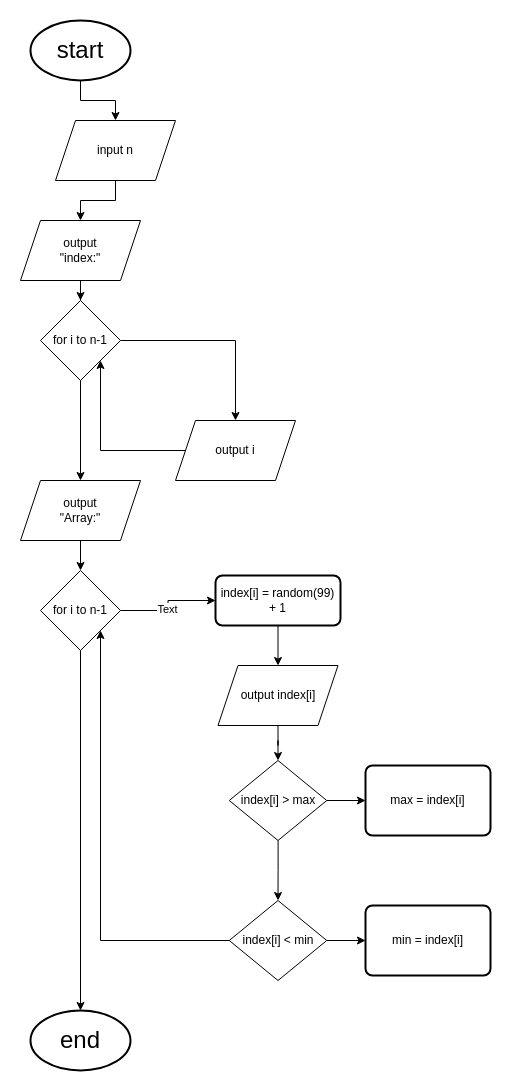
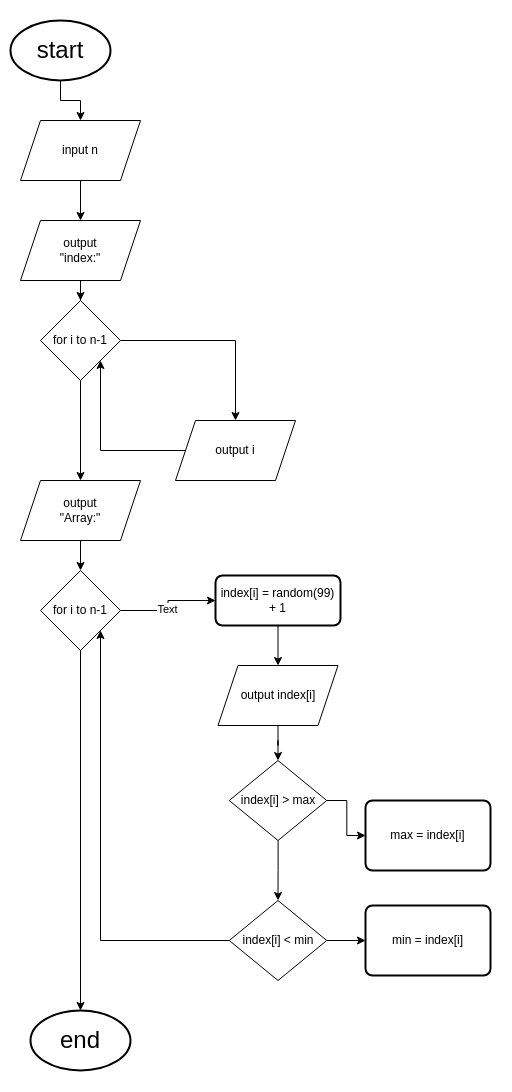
(81, 51) -> (61, 51)
(116, 151) -> (81, 151)
(428, 801) -> (428, 836)
